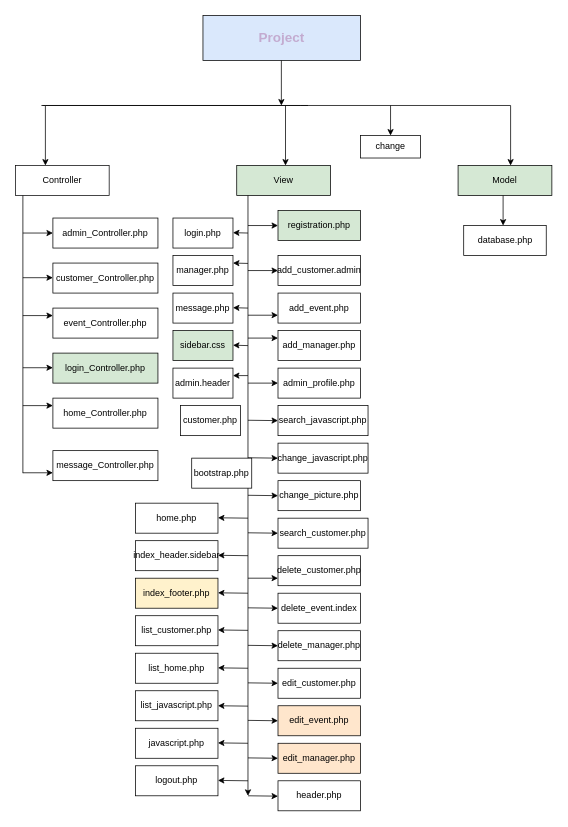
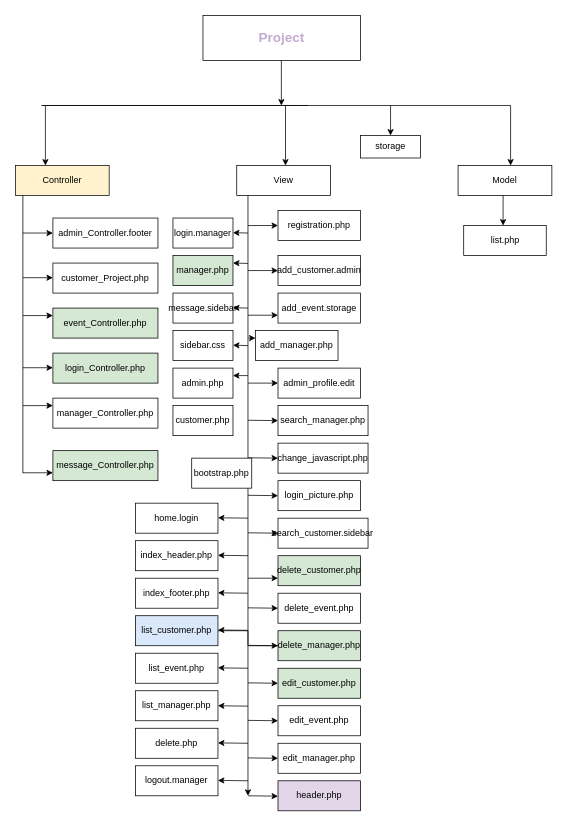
(282, 38) -> (282, 38)
(390, 147) -> (390, 147)
(62, 180) -> (62, 180)
(284, 180) -> (284, 180)
(505, 180) -> (505, 180)
(319, 225) -> (319, 225)
(105, 233) -> (105, 233)
(203, 233) -> (203, 233)
(505, 240) -> (505, 240)
(203, 270) -> (203, 270)
(105, 278) -> (105, 278)
(203, 308) -> (203, 308)
(319, 308) -> (319, 308)
(105, 323) -> (105, 323)
(203, 345) -> (203, 345)
(319, 345) -> (297, 345)
(203, 383) -> (203, 383)
(319, 383) -> (319, 383)
(105, 413) -> (105, 413)
(210, 420) -> (203, 420)
(323, 420) -> (323, 420)
(105, 465) -> (105, 465)
(319, 495) -> (319, 495)
(177, 518) -> (177, 518)
(323, 533) -> (323, 533)
(177, 555) -> (177, 555)
(319, 570) -> (319, 570)
(177, 593) -> (177, 593)
(319, 608) -> (319, 608)
(177, 630) -> (177, 630)
none -> (219, 630)
(319, 645) -> (319, 645)
(177, 668) -> (177, 668)
(319, 683) -> (319, 683)
(177, 705) -> (177, 705)
(319, 720) -> (319, 720)
(177, 743) -> (177, 743)
(319, 758) -> (319, 758)
(177, 780) -> (177, 780)
(319, 795) -> (319, 795)
